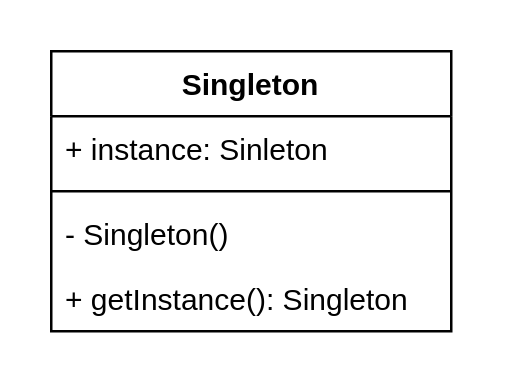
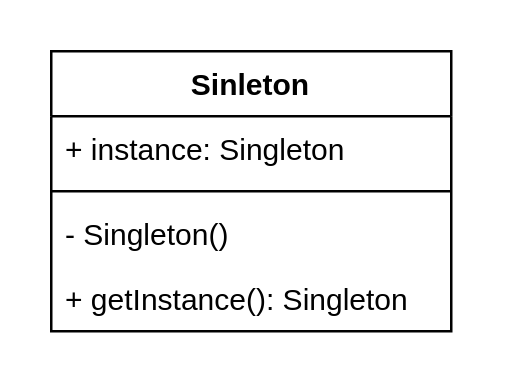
(250, 85) -> (250, 85)
(210, 150) -> (218, 150)
